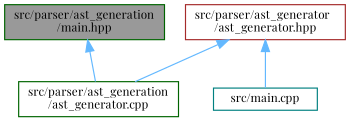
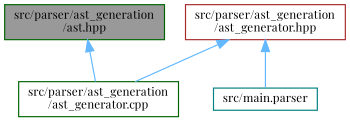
(85, 22) -> (85, 22)
(265, 22) -> (265, 22)
(265, 99) -> (265, 99)
